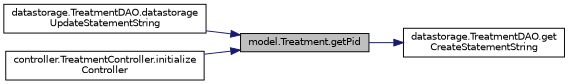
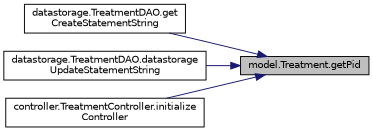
(381, 43) -> (214, 43)
